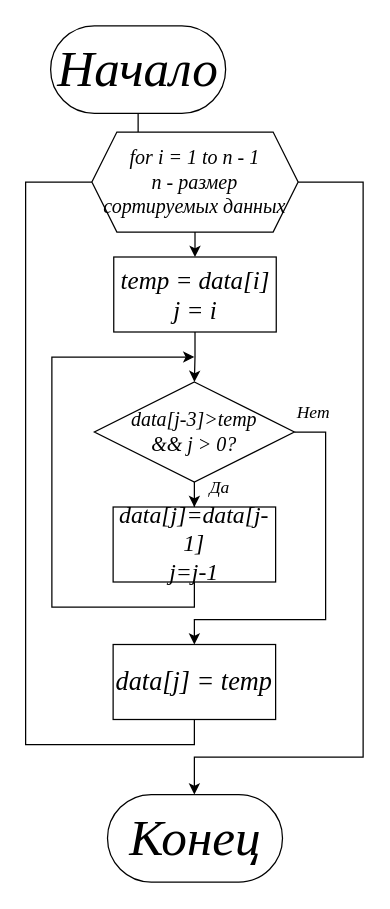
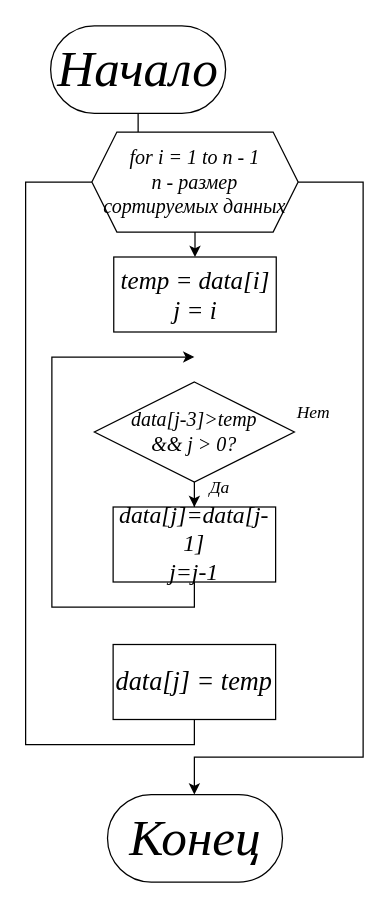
(195, 353) -> none
(326, 584) -> none
